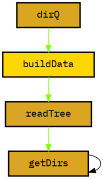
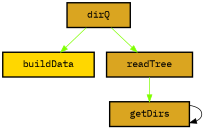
(48, 86) -> (122, 38)
